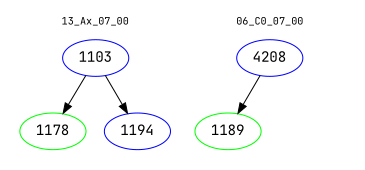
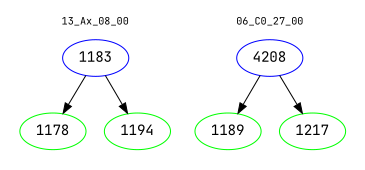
(96, 22) -> (96, 22)
(270, 22) -> (270, 22)
(96, 58) -> (96, 58)
(137, 131) -> (137, 131)
none -> (313, 131)
